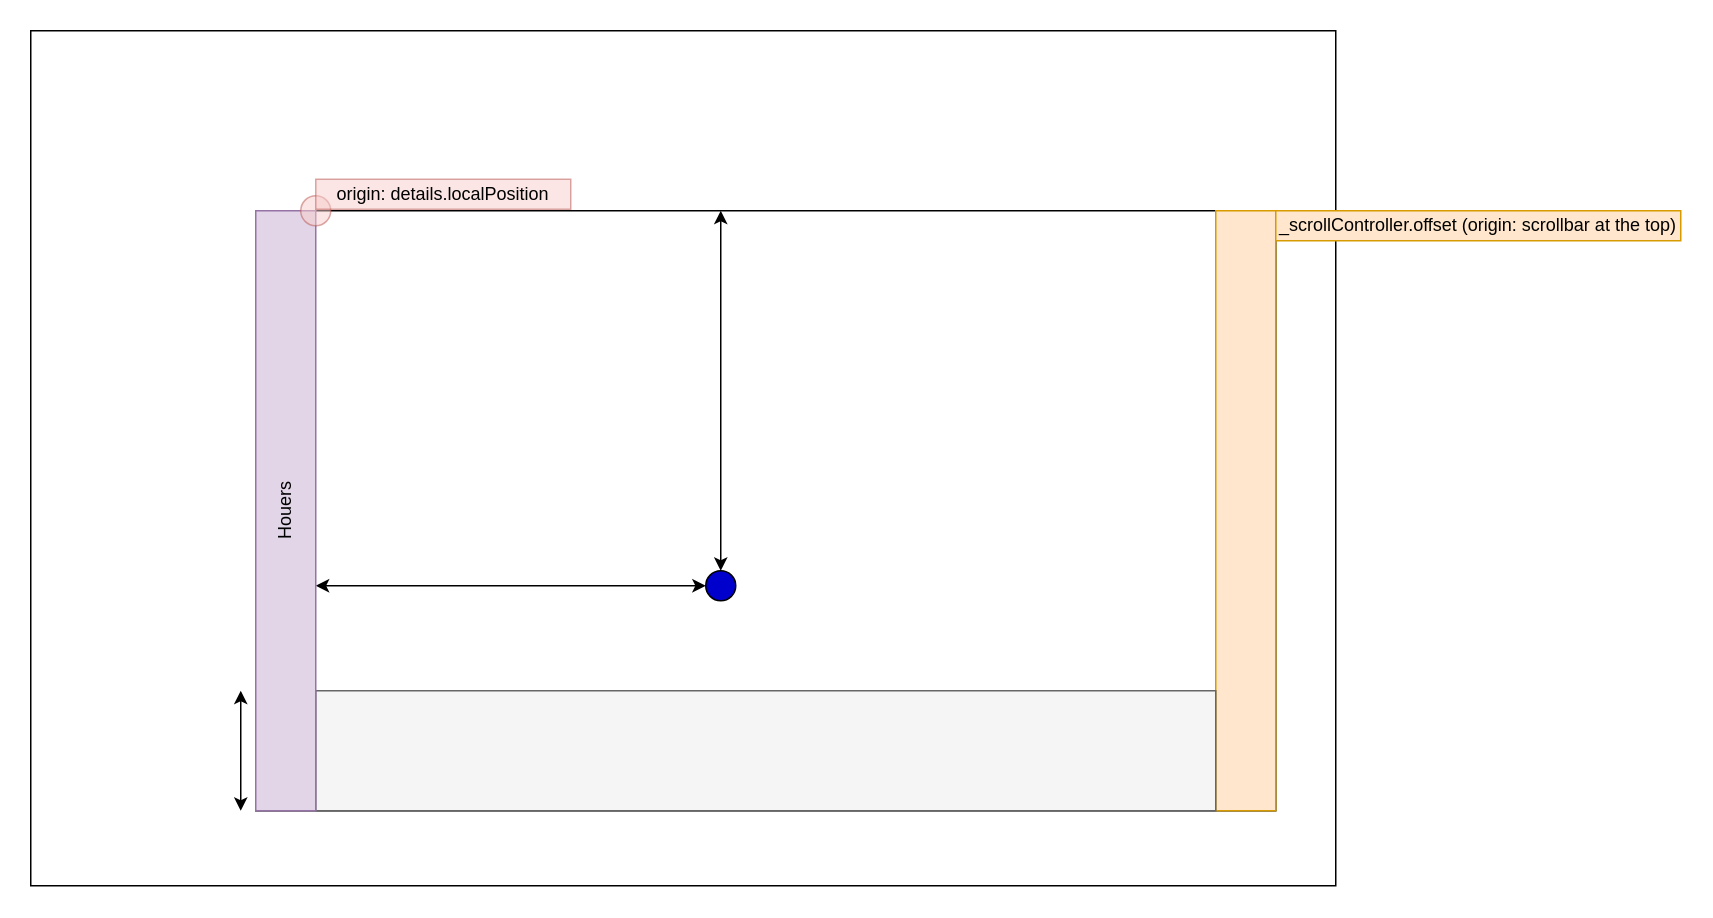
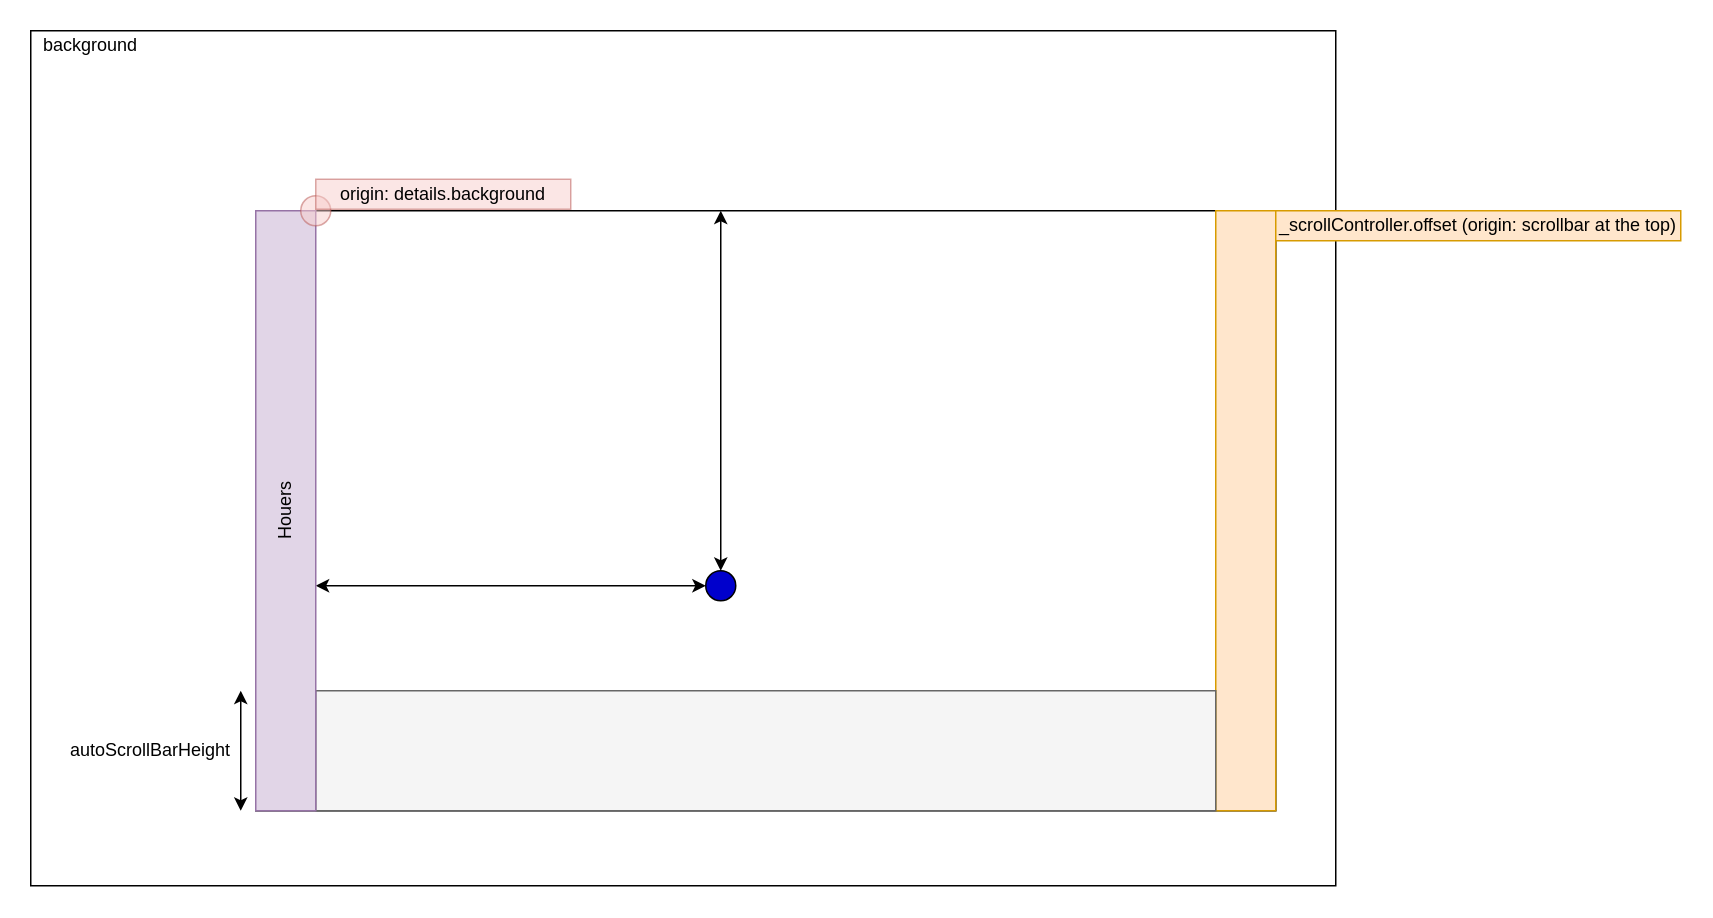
none -> (91, 46)
(443, 194) -> (443, 194)
none -> (151, 751)
